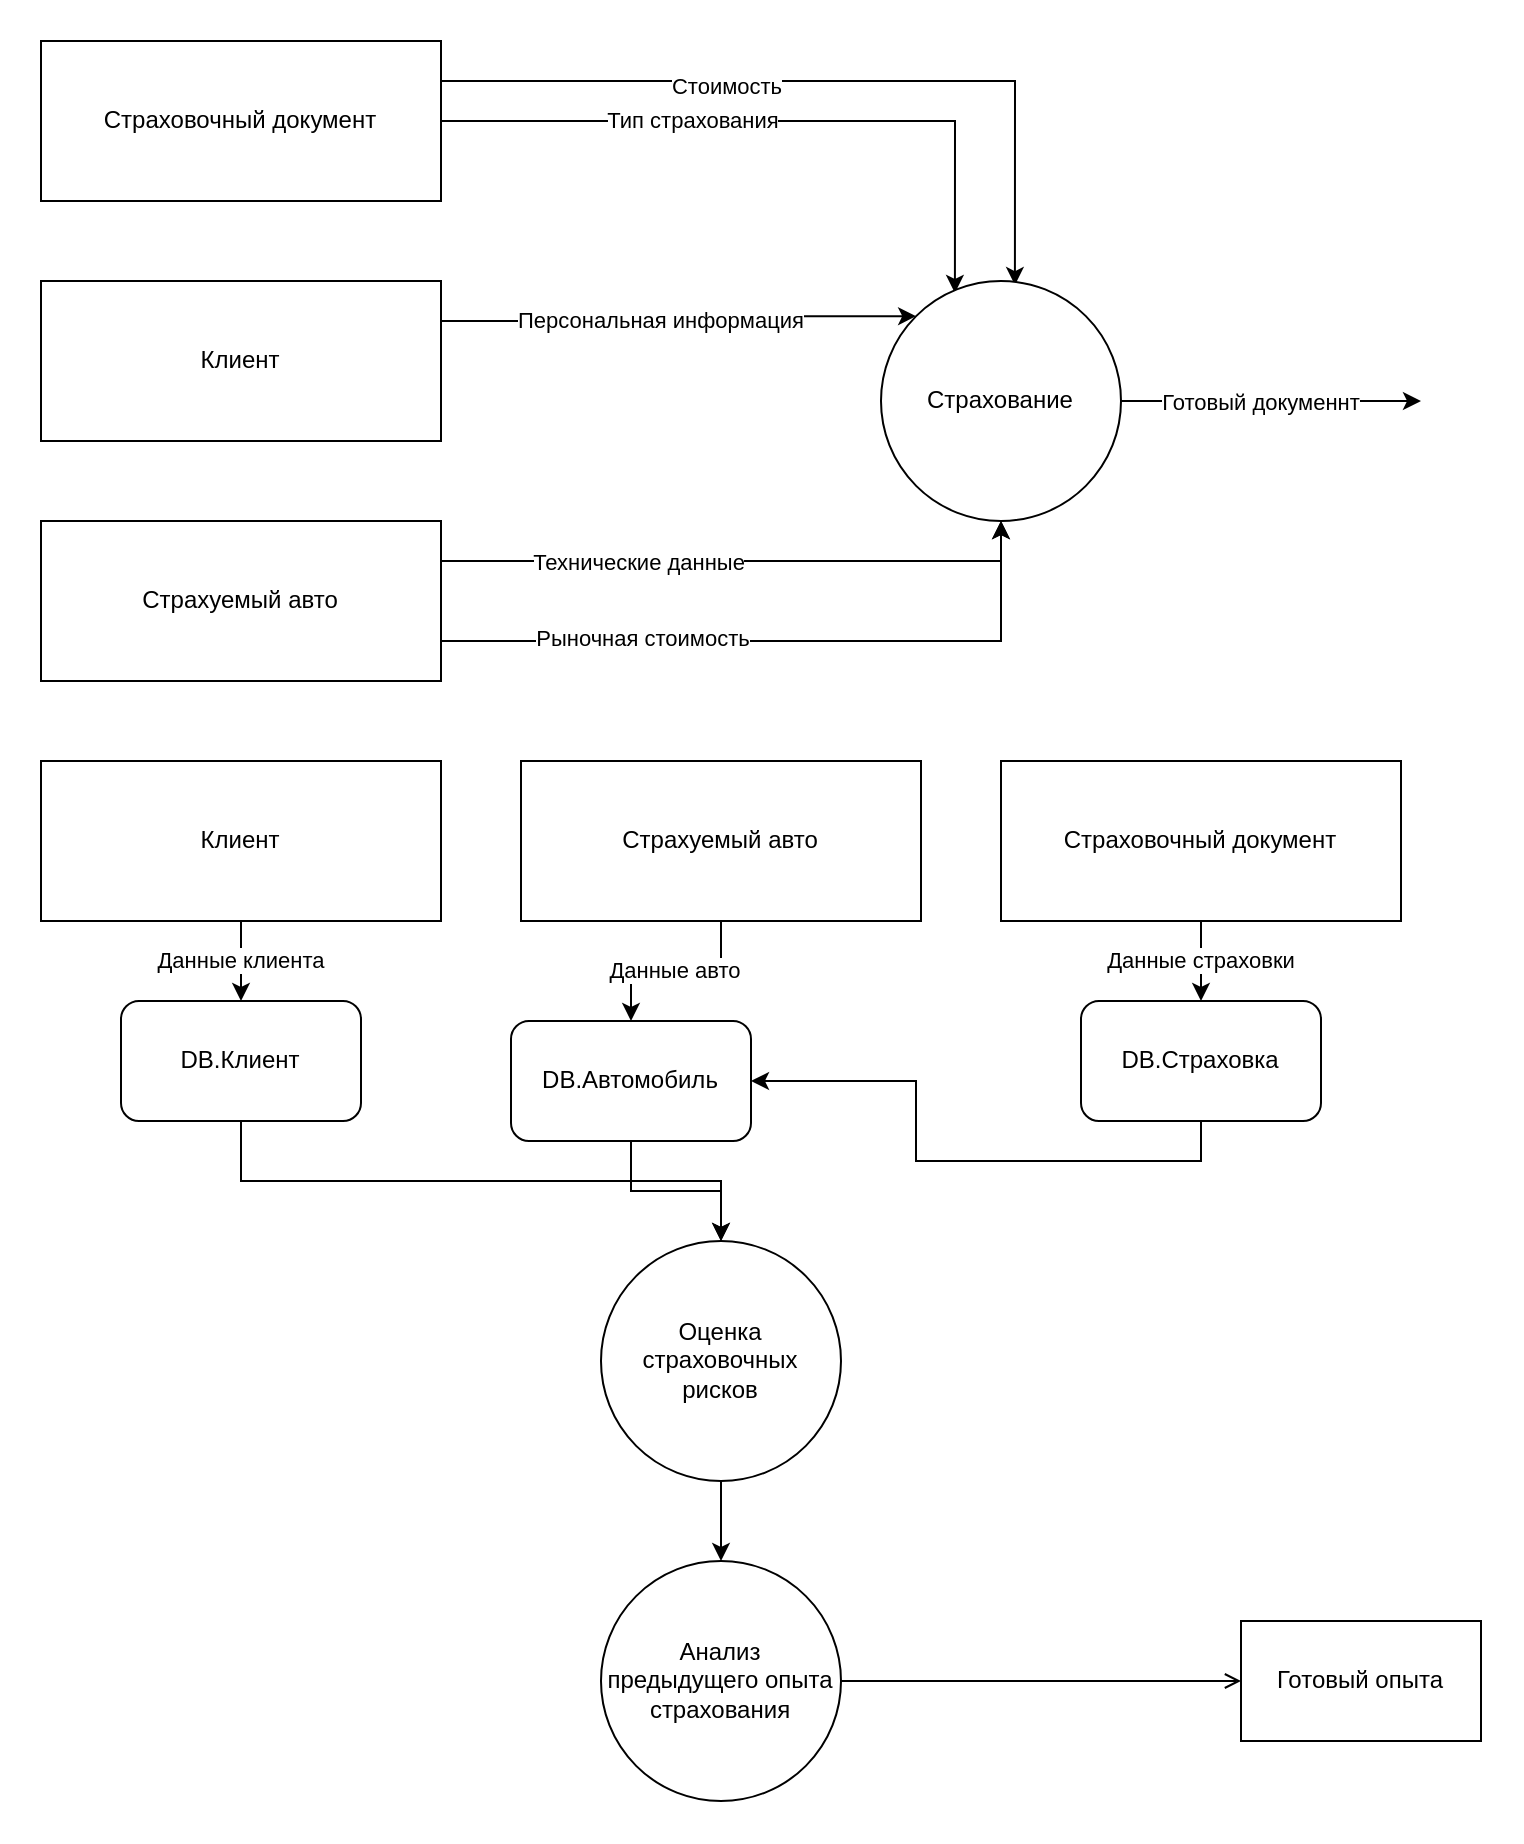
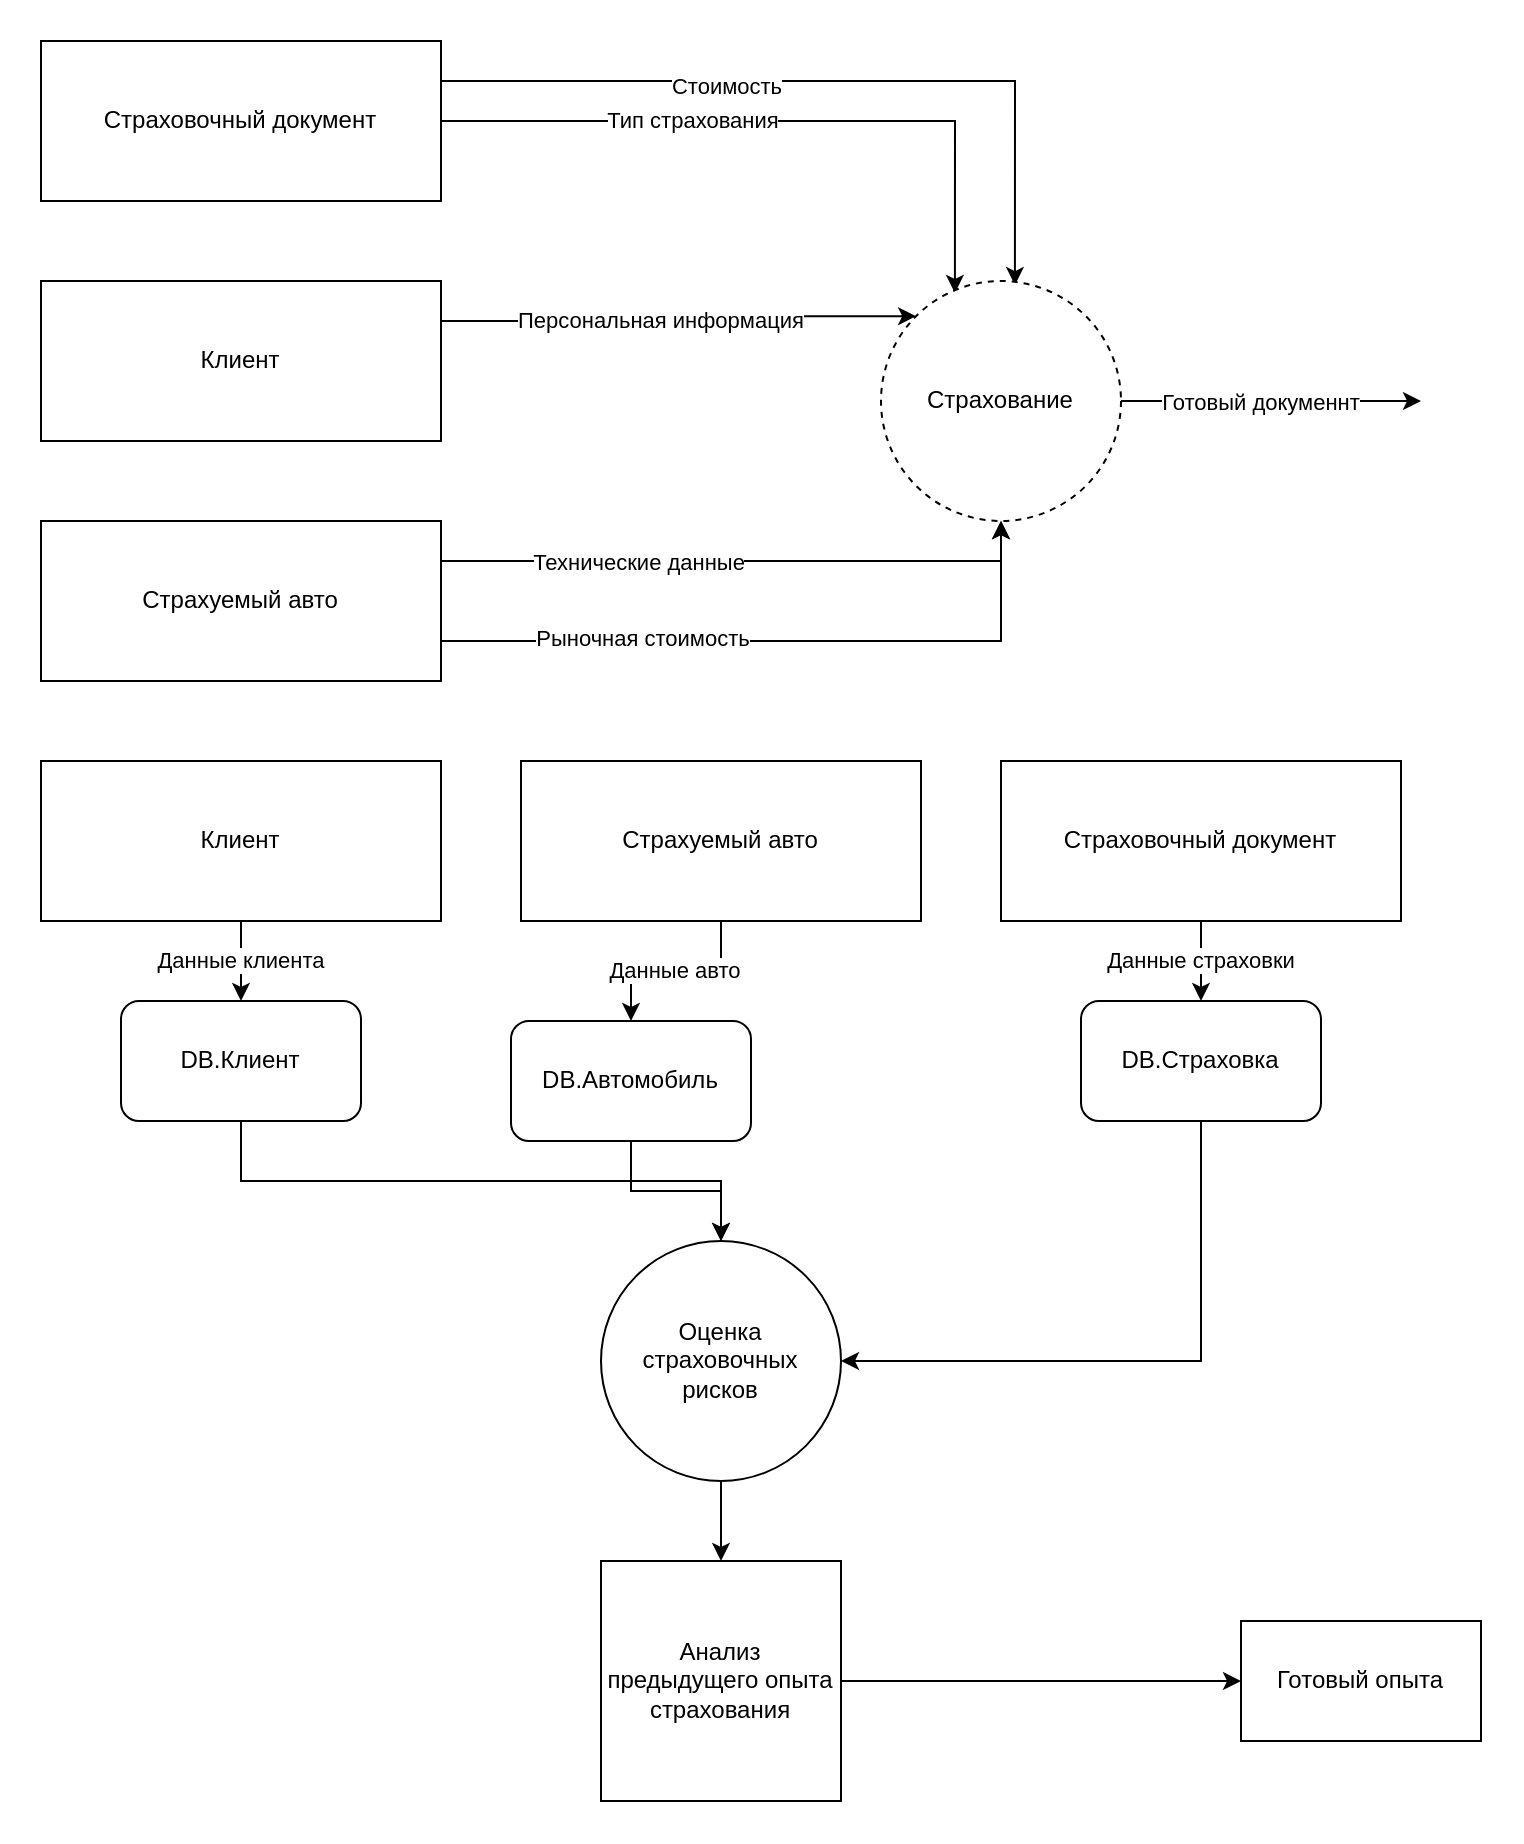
(1001, 401) -> (1001, 401)
(944, 1161) -> (1129, 1361)
(721, 1681) -> (721, 1681)
(1229, 1681) -> (1226, 1681)
